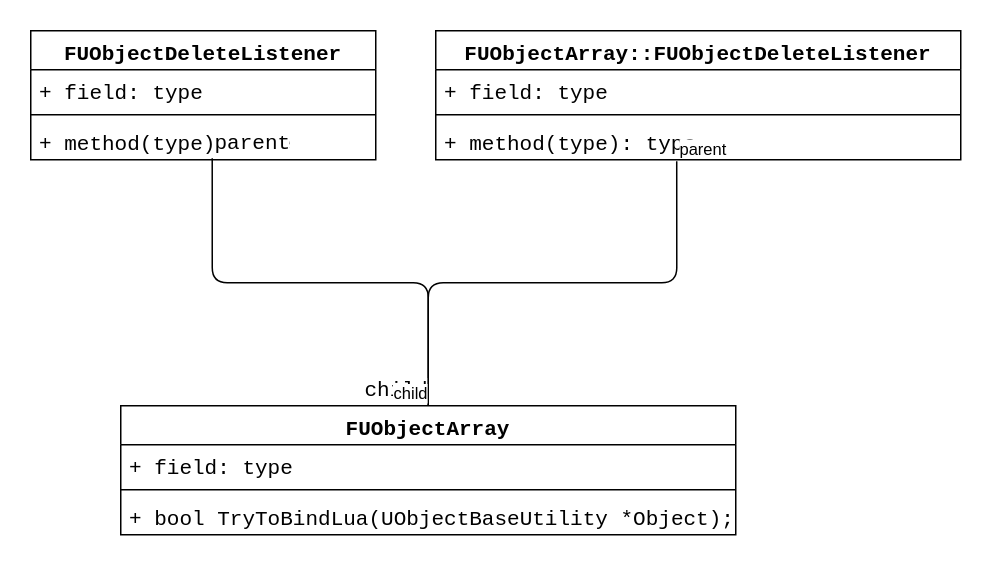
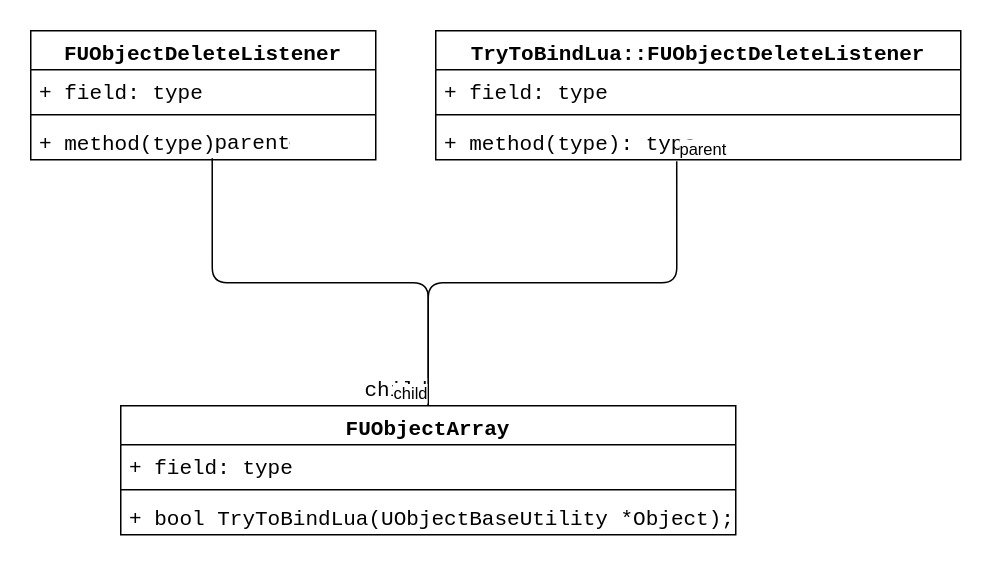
(698, 53) -> (698, 53)
